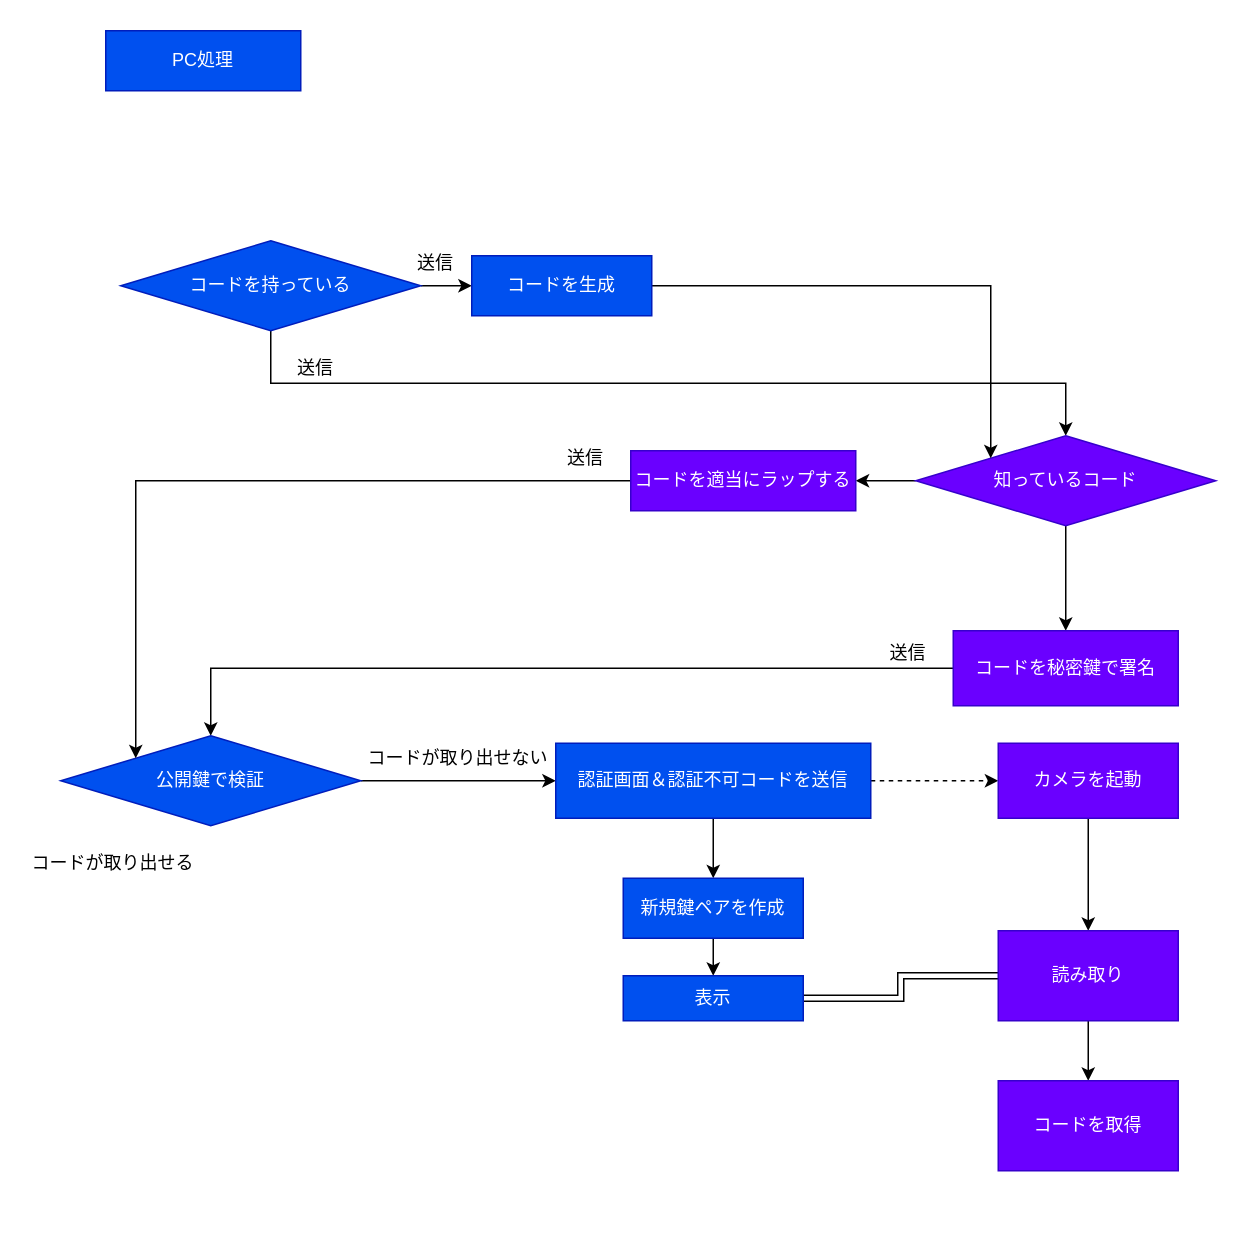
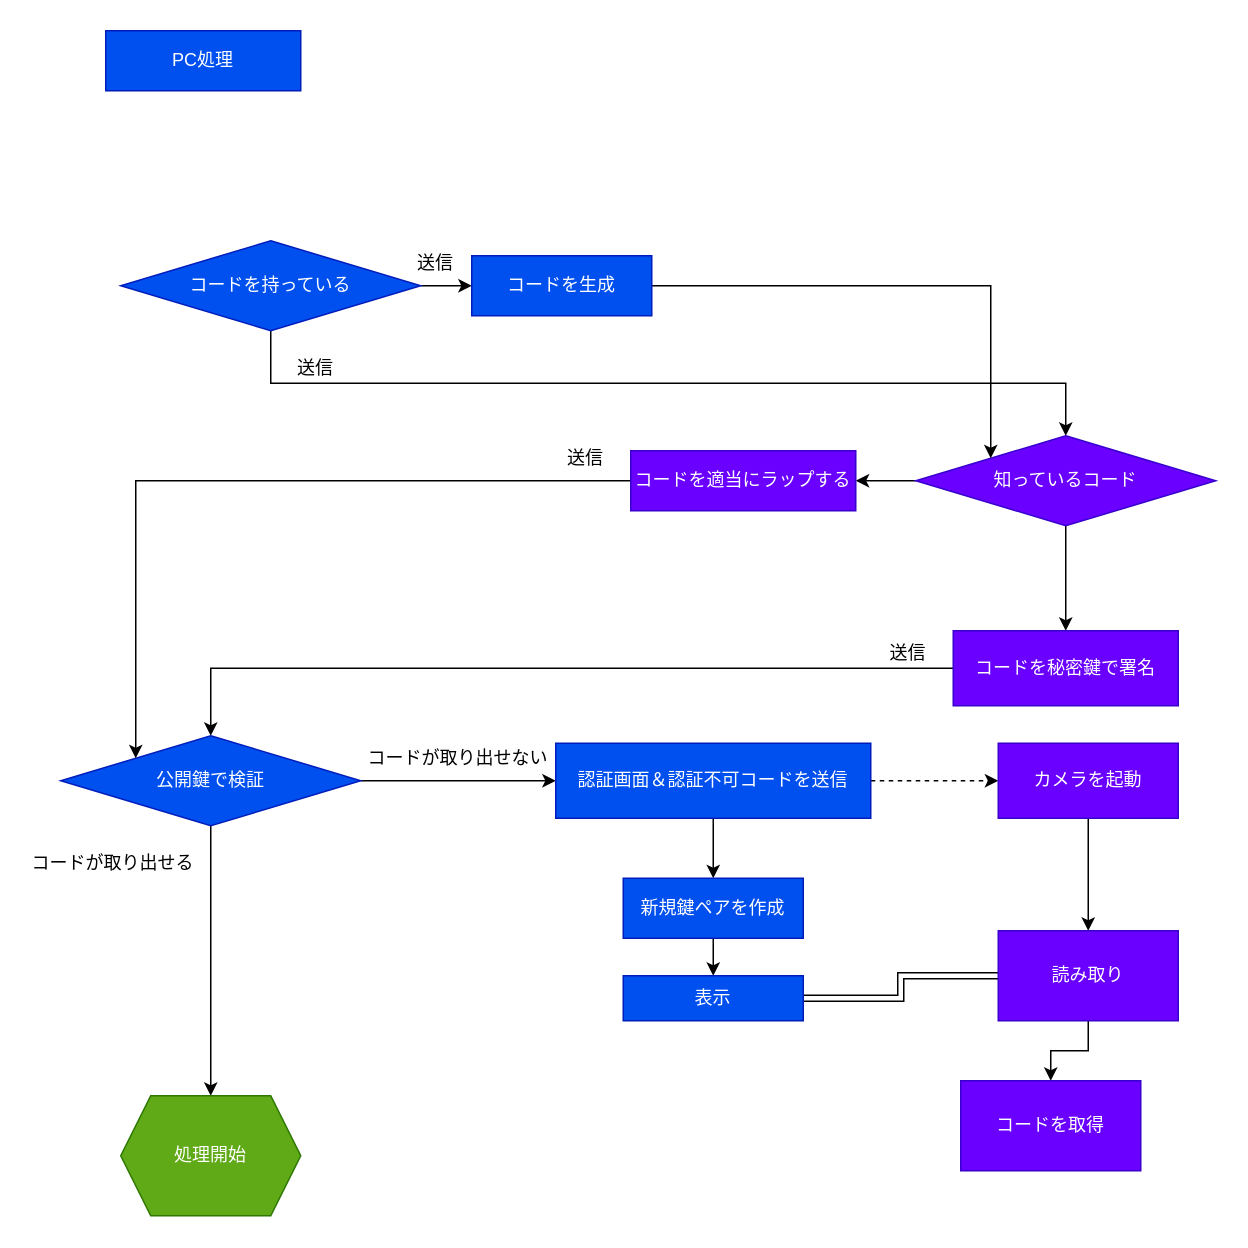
none -> (211, 956)
(1088, 1126) -> (1051, 1126)
none -> (211, 1156)
